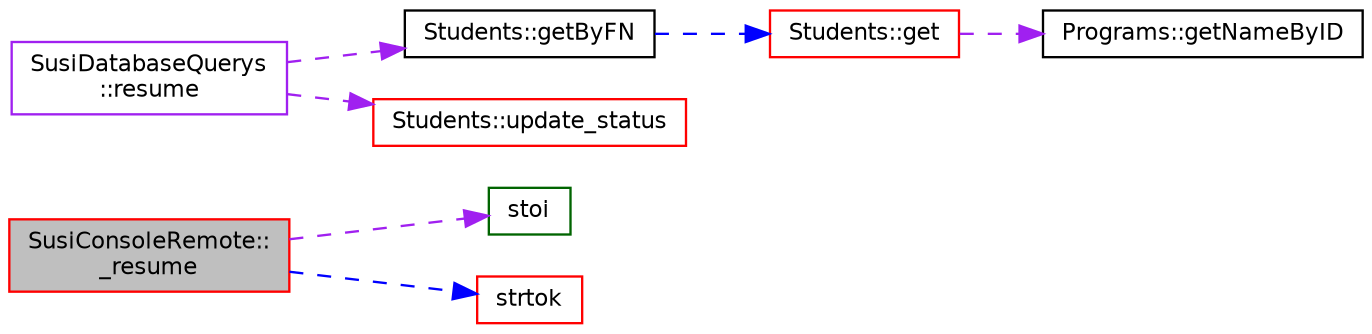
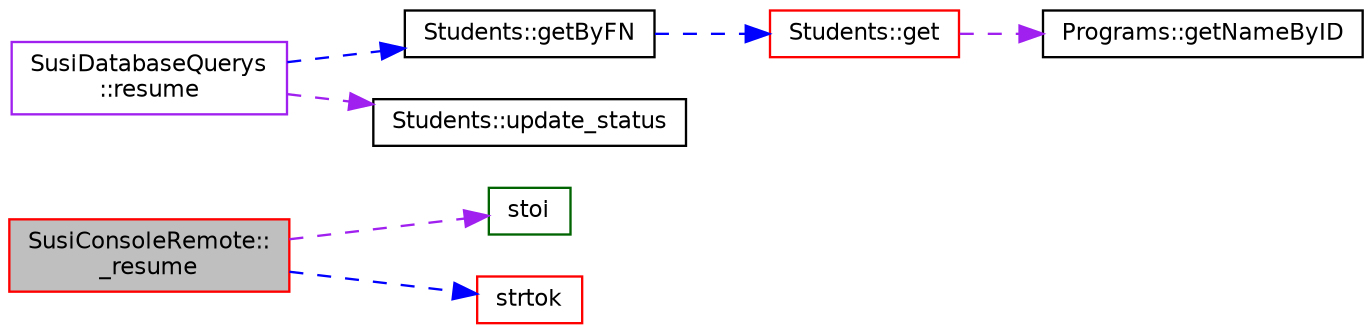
(334, 57) -> (334, 57)
(530, 123) -> (530, 123)
